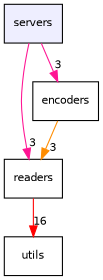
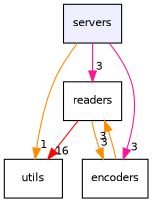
none -> (50, 93)
none -> (95, 135)
